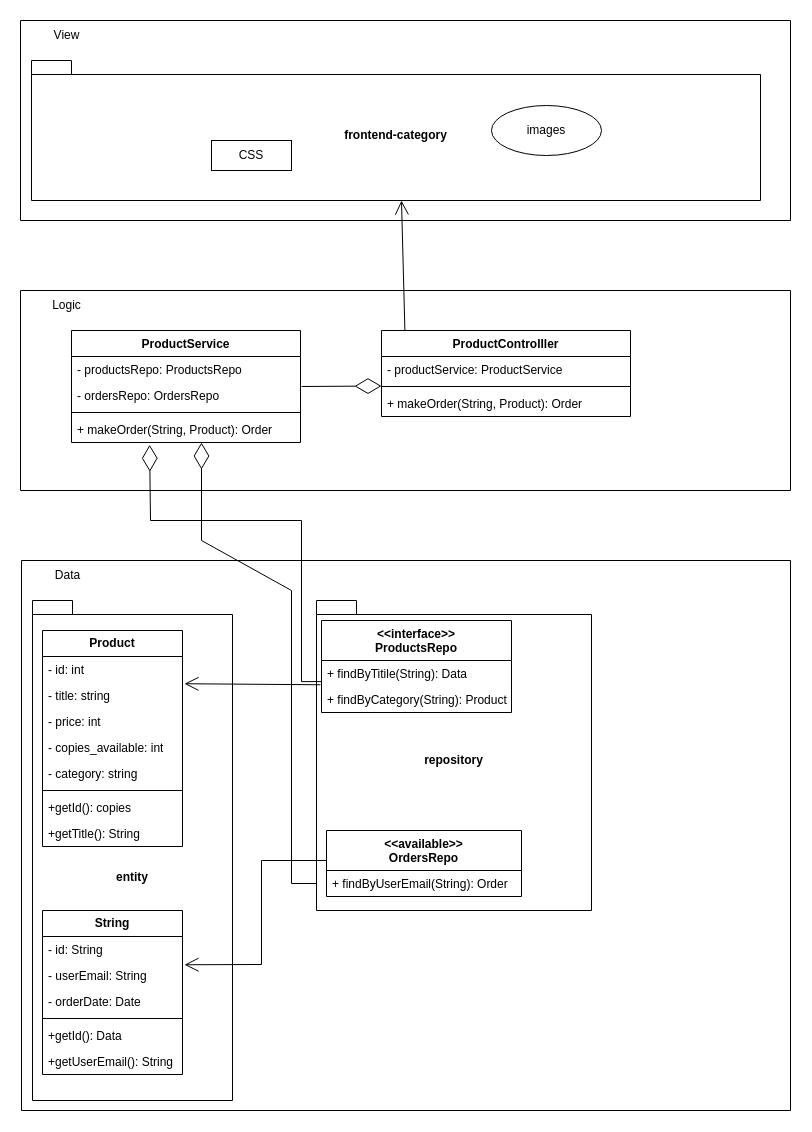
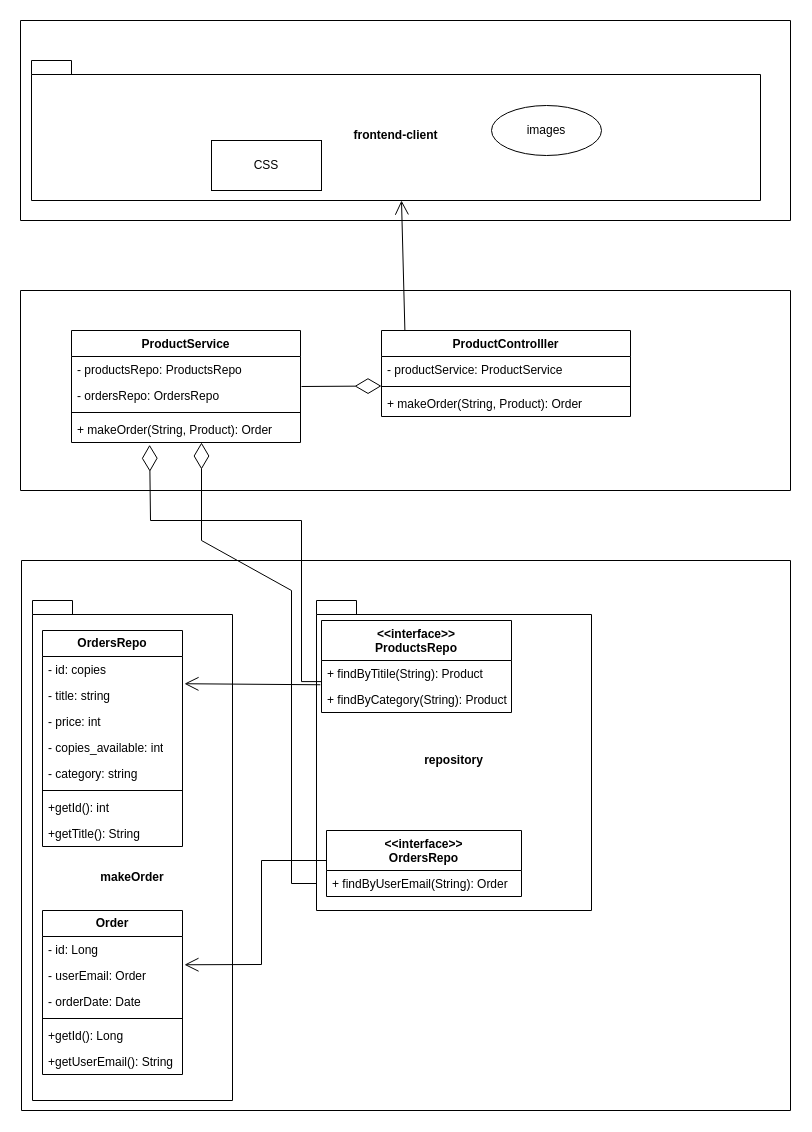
(67, 36) -> none
(396, 136) -> (396, 136)
(252, 156) -> (267, 166)
(67, 306) -> none
(68, 576) -> none
(113, 644) -> (113, 644)
(71, 671) -> (81, 671)
(409, 675) -> (418, 682)
(98, 809) -> (88, 809)
(424, 852) -> (424, 852)
(133, 856) -> (133, 856)
(113, 924) -> (113, 924)
(81, 951) -> (76, 951)
(103, 977) -> (101, 977)
(92, 1037) -> (92, 1037)
